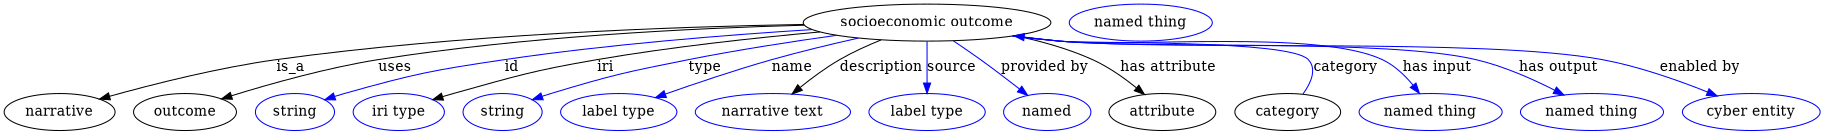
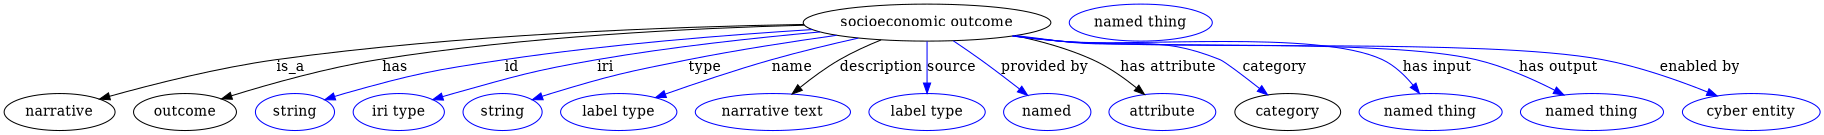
(1186, 44) -> (1200, 52)
(630, 54) -> (630, 54)
(395, 67) -> (395, 67)
(1162, 112) -> (1162, 112)
